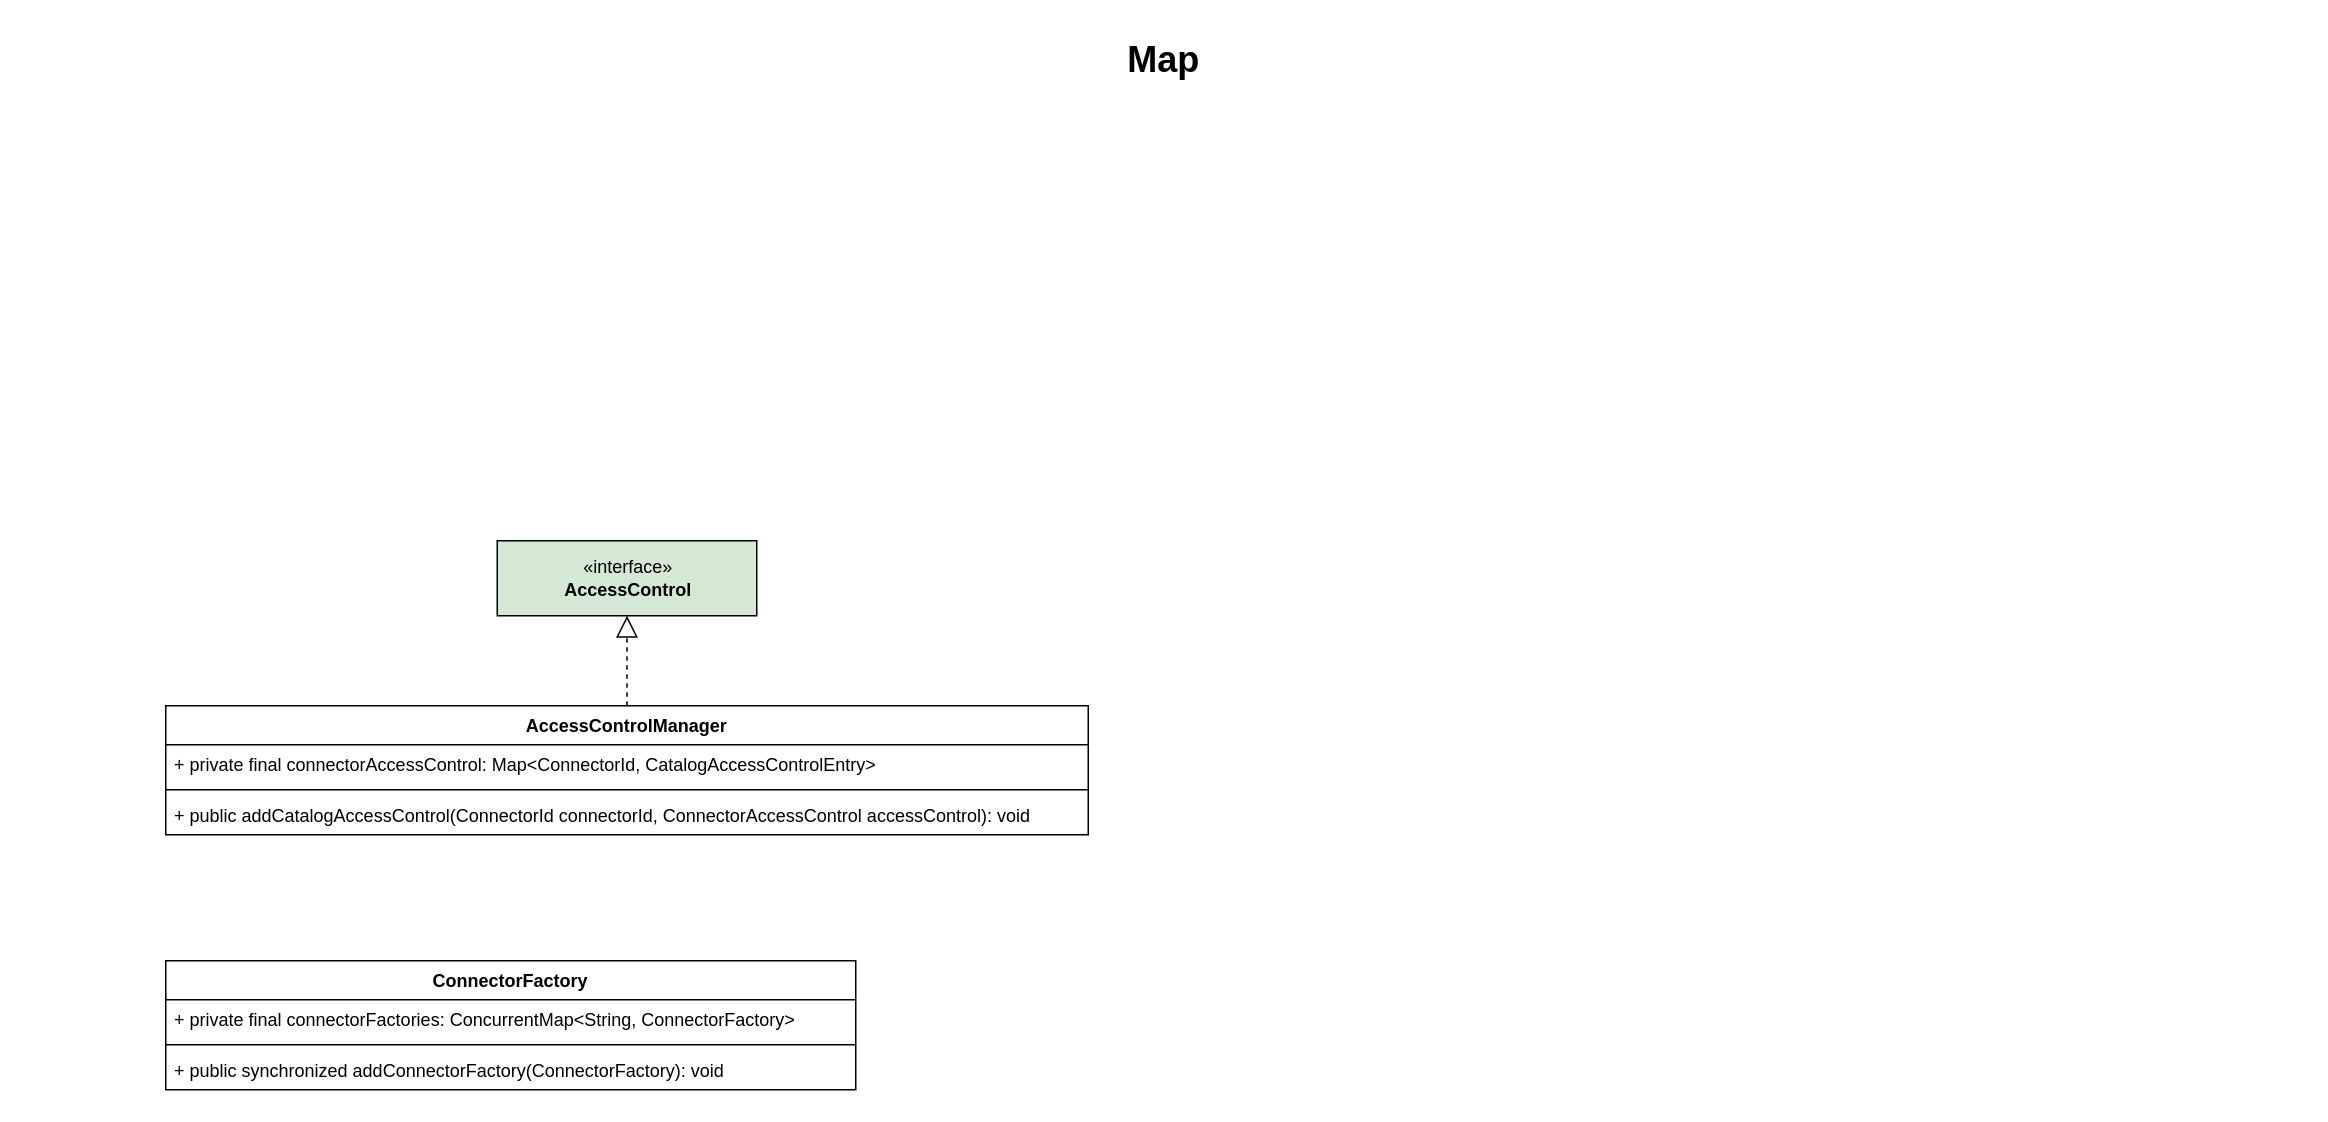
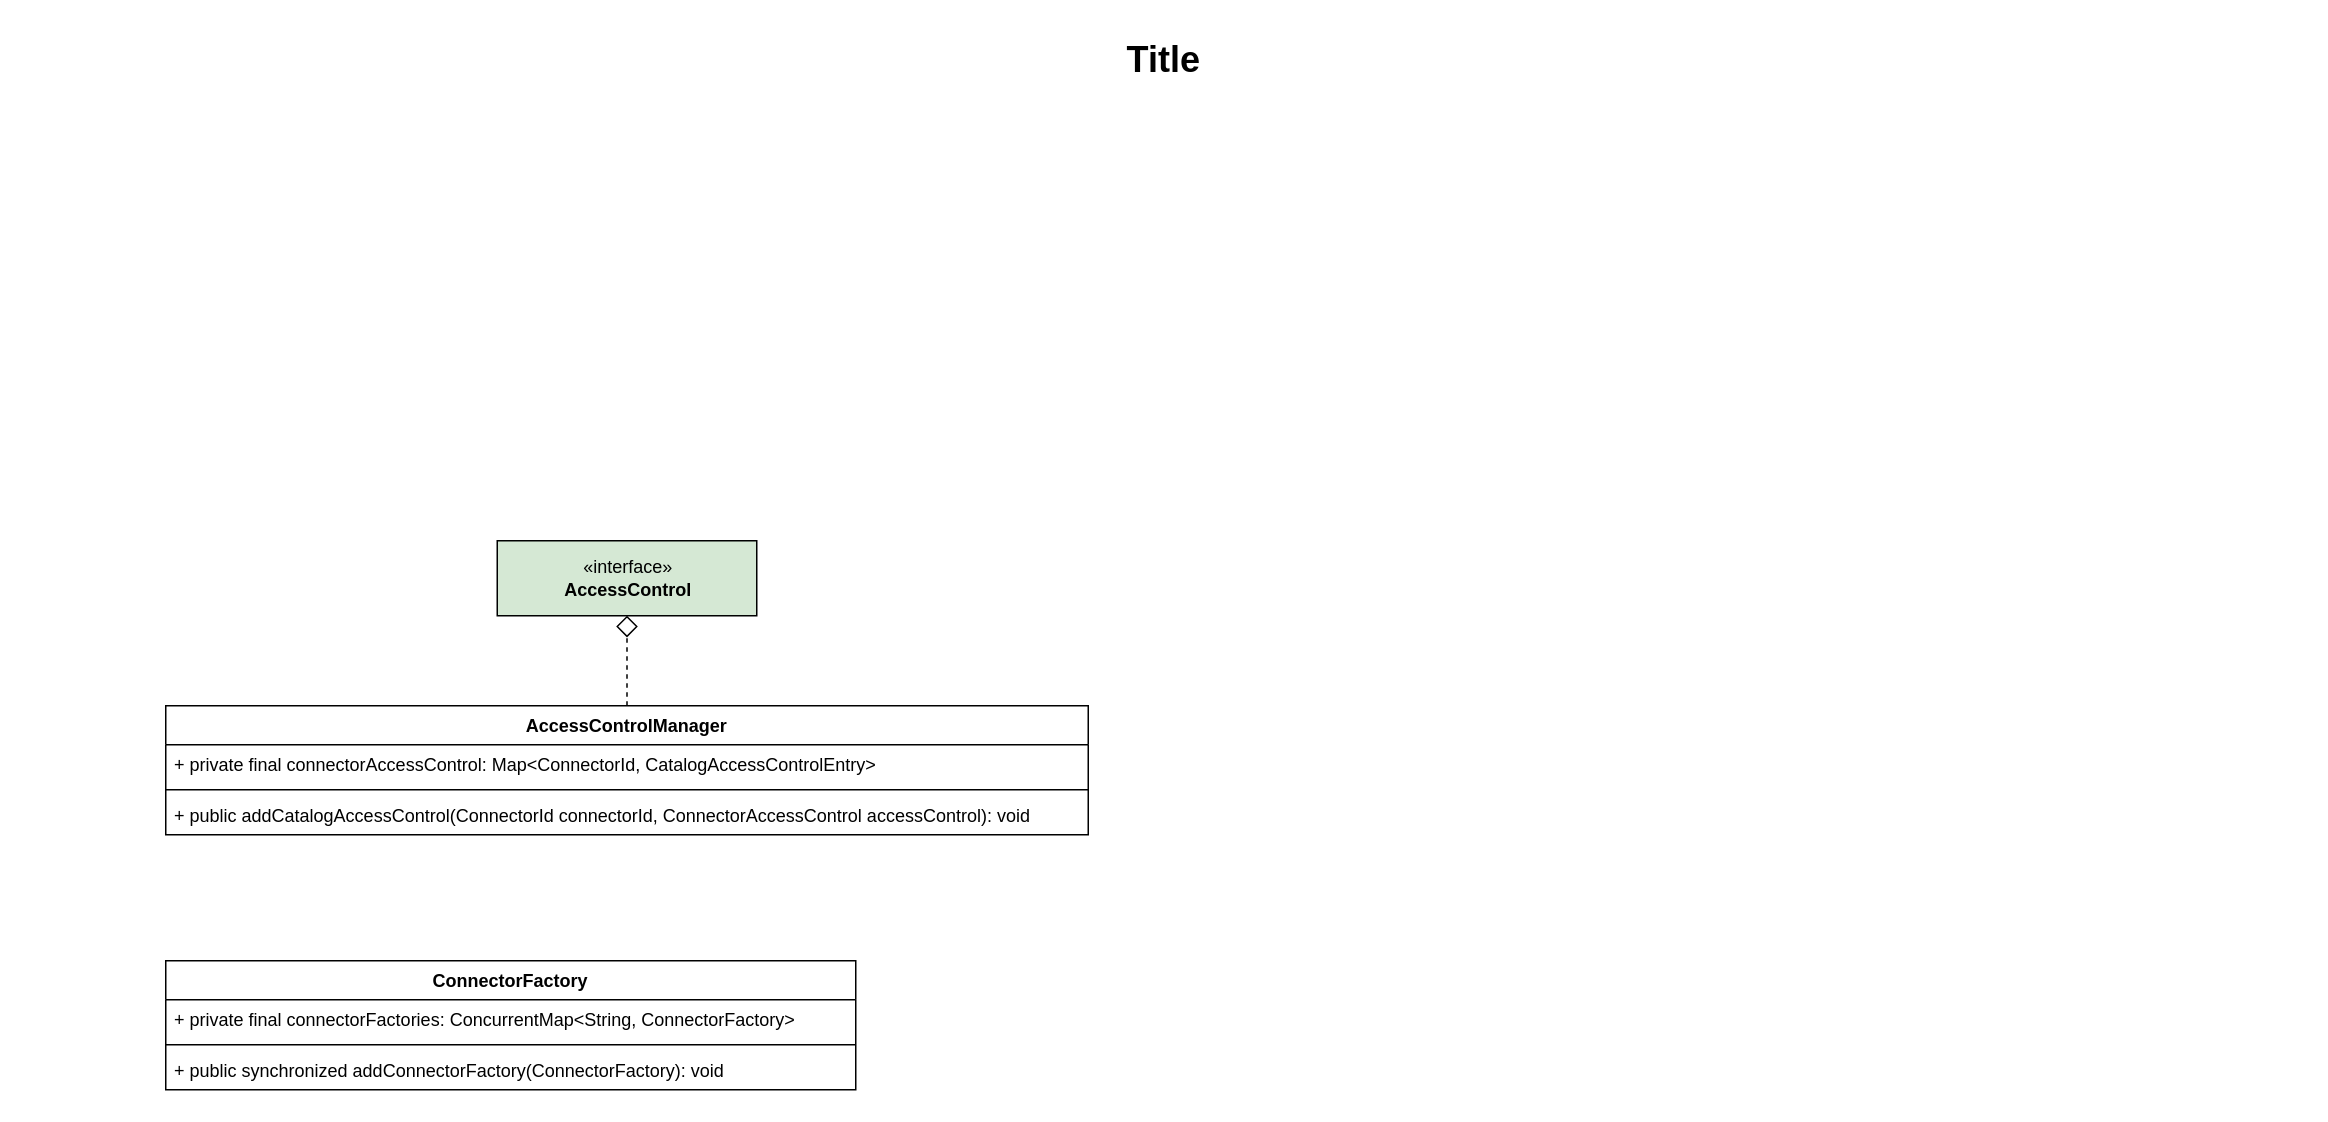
(1164, 61) -> (1164, 61)
(627, 638) -> (627, 638)
